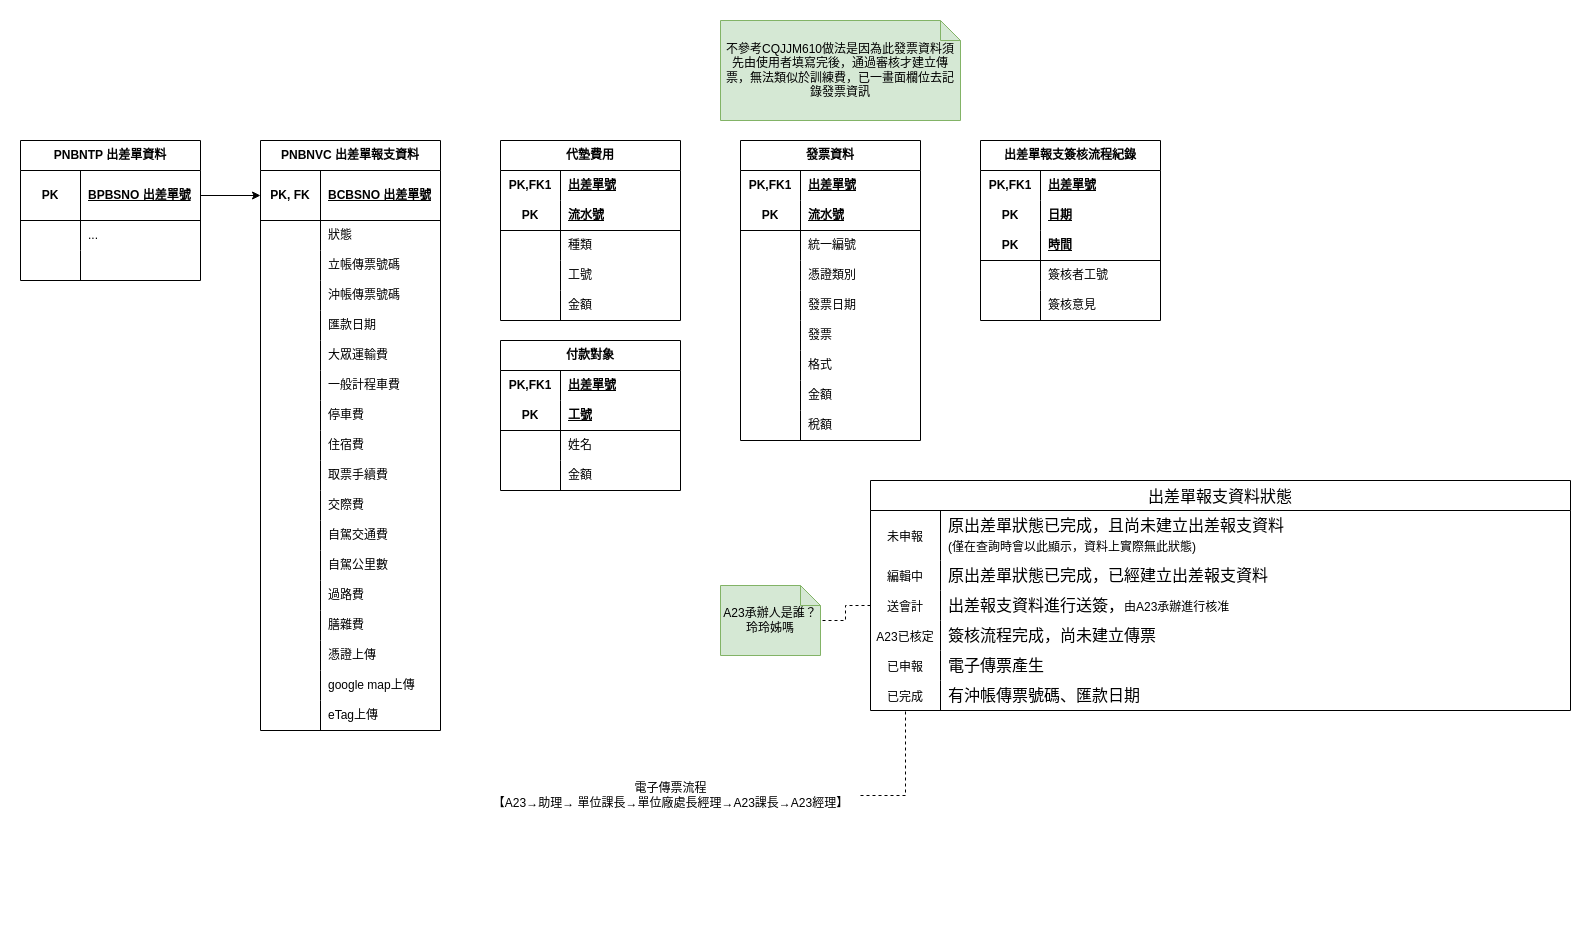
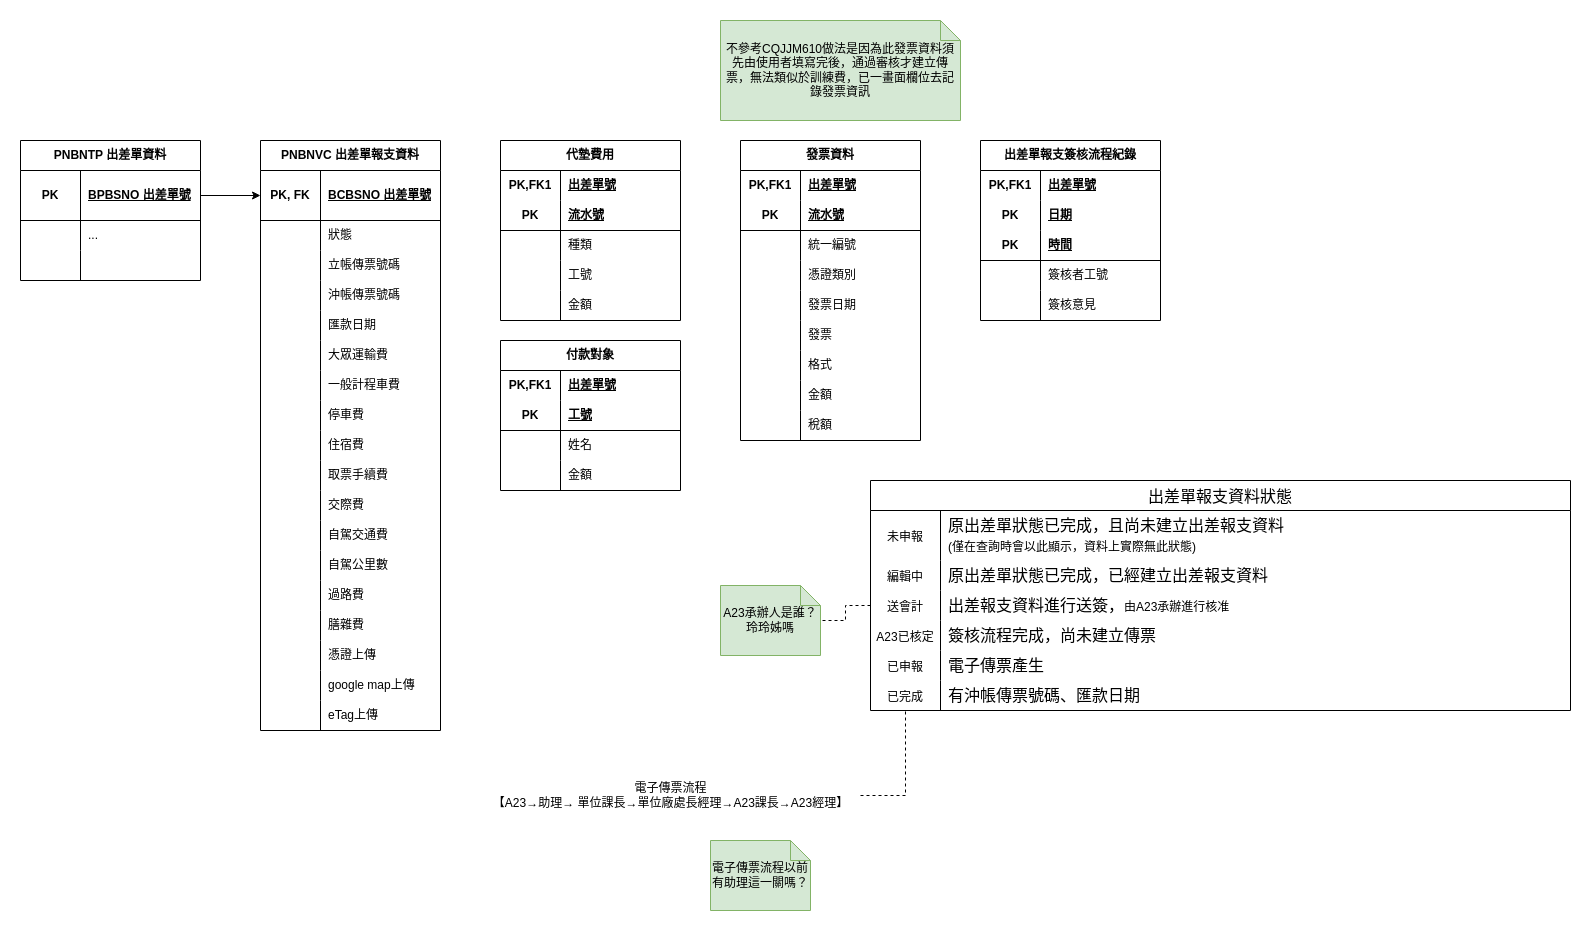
none -> (761, 876)
